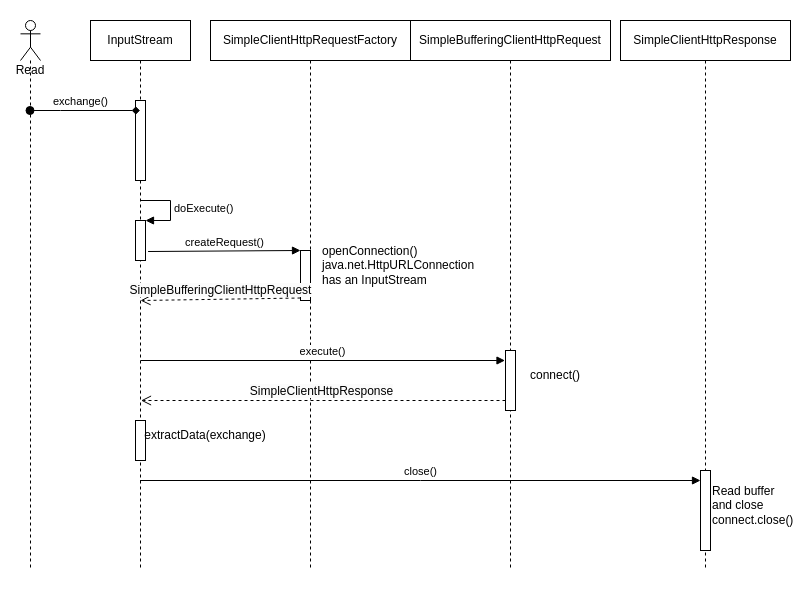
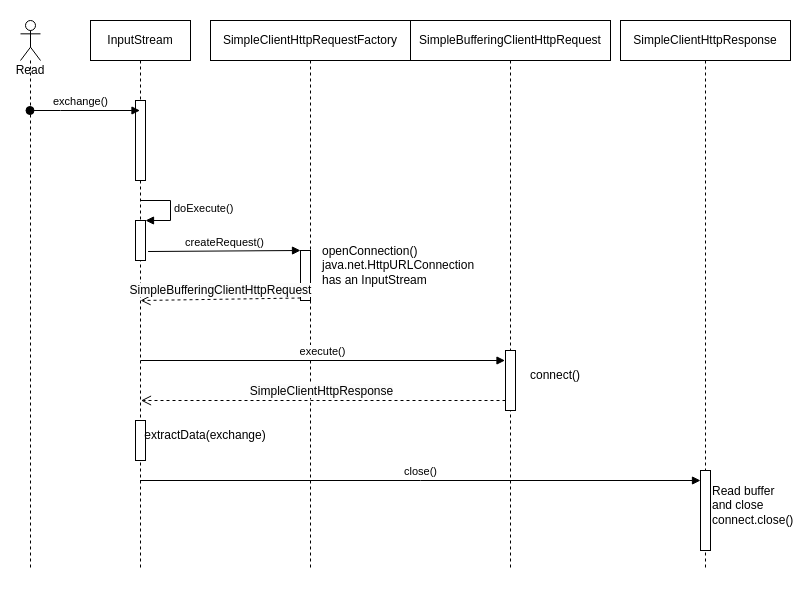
(130, 111) -> (130, 111)
